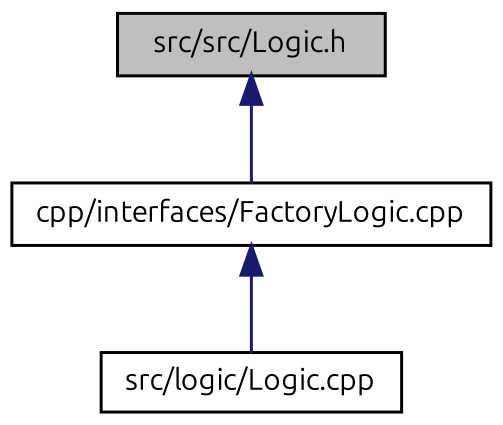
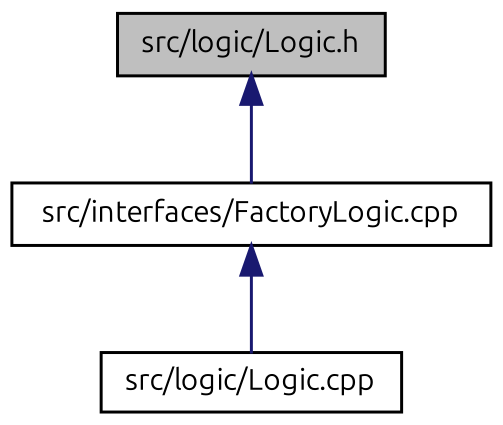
(251, 45) -> (251, 45)
(251, 214) -> (251, 214)
